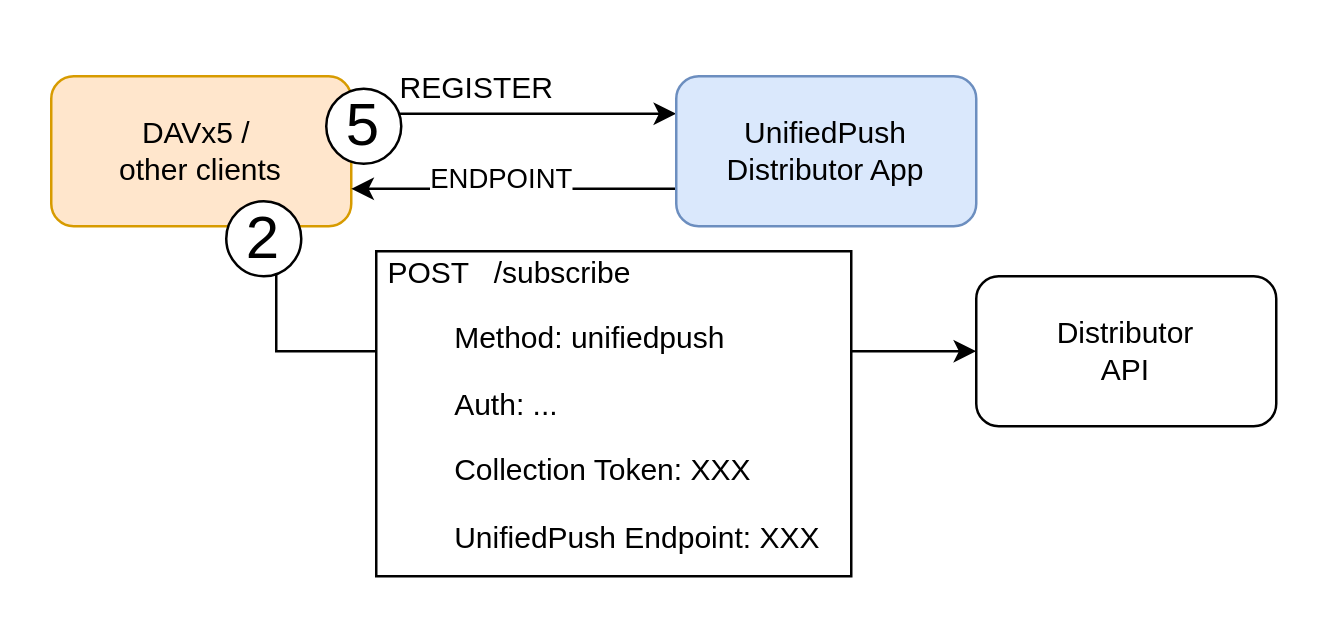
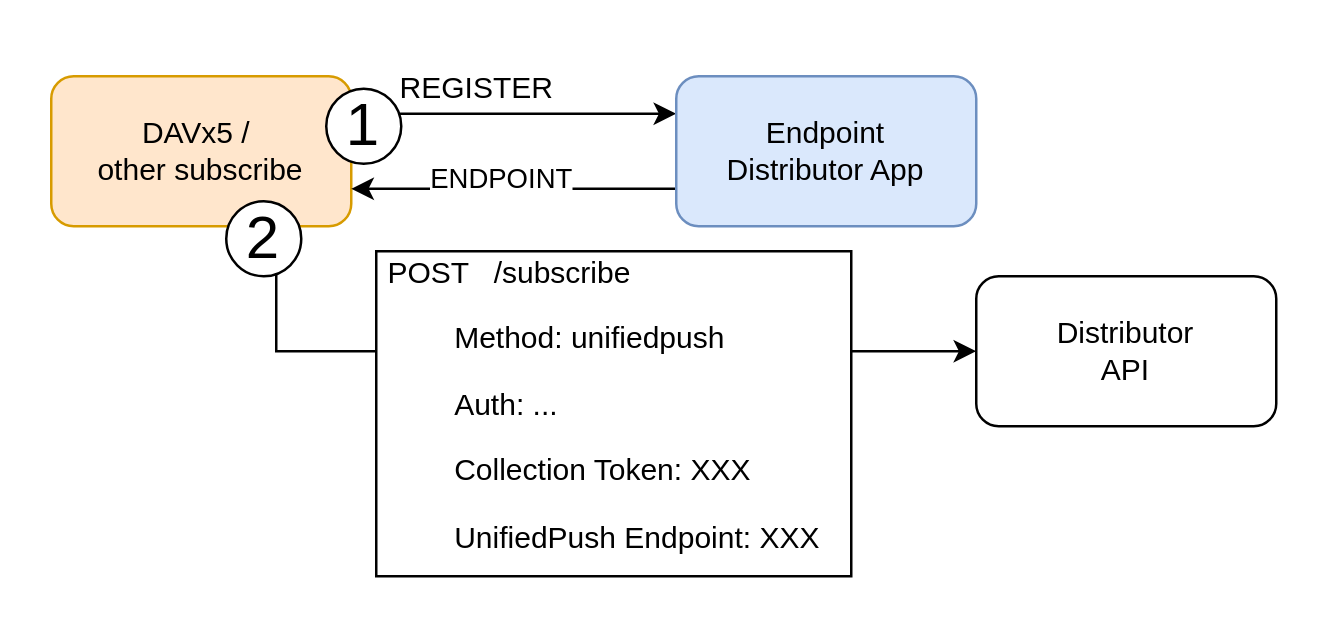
(364, 126) -> (364, 126)
(201, 151) -> (201, 151)
(826, 151) -> (826, 151)
